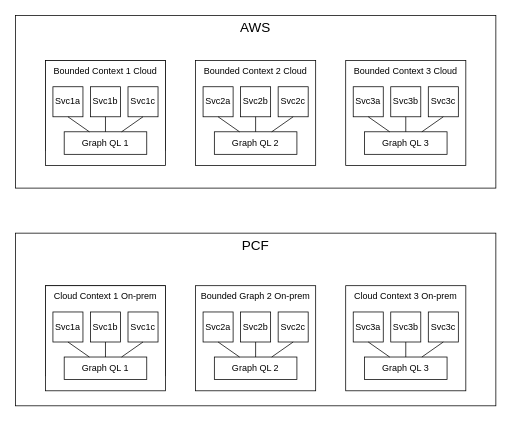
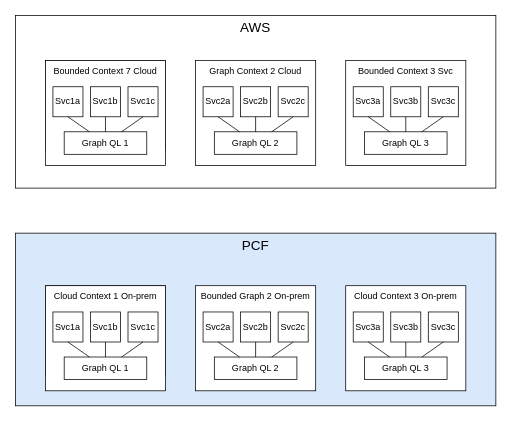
(105, 71) -> (105, 71)
(255, 71) -> (255, 71)
(405, 71) -> (405, 71)
(255, 244) -> (255, 244)
